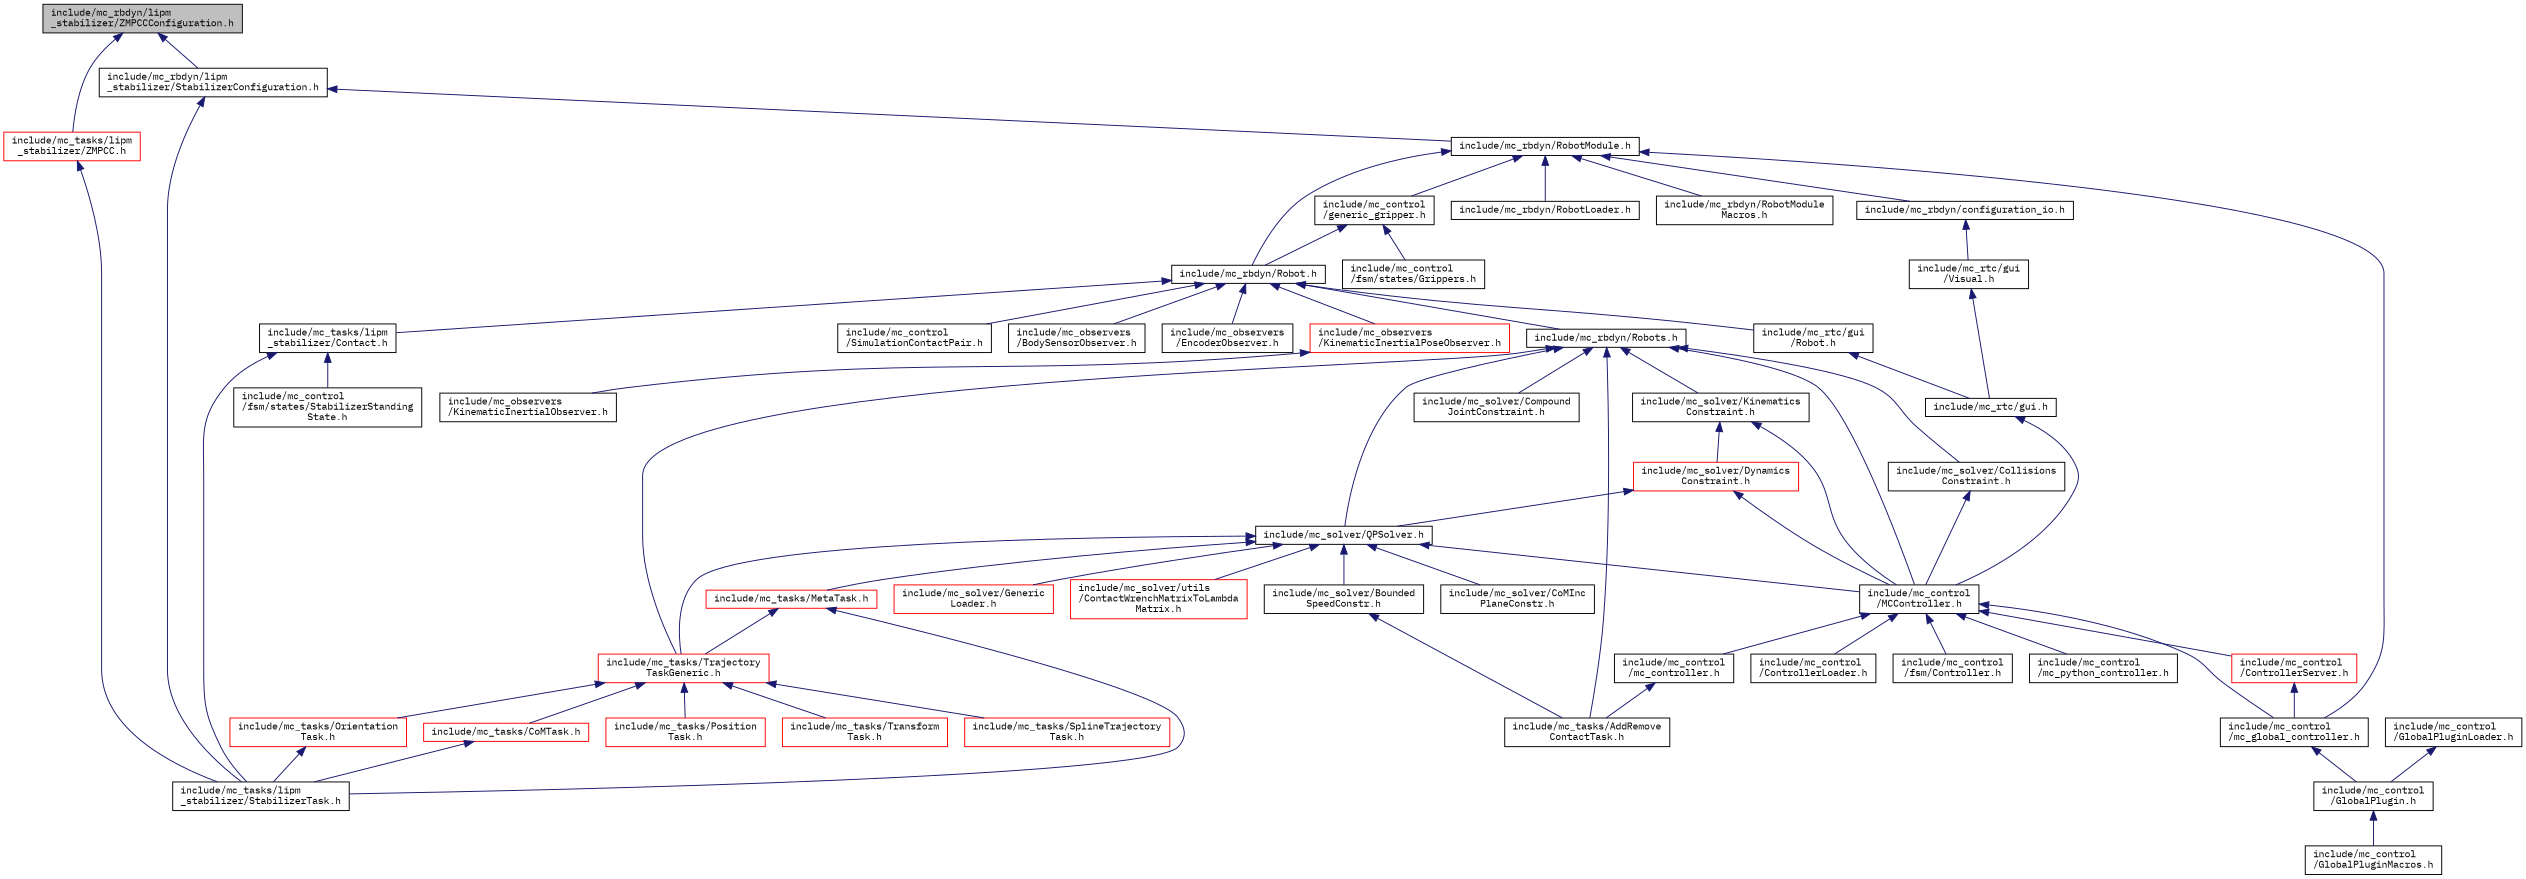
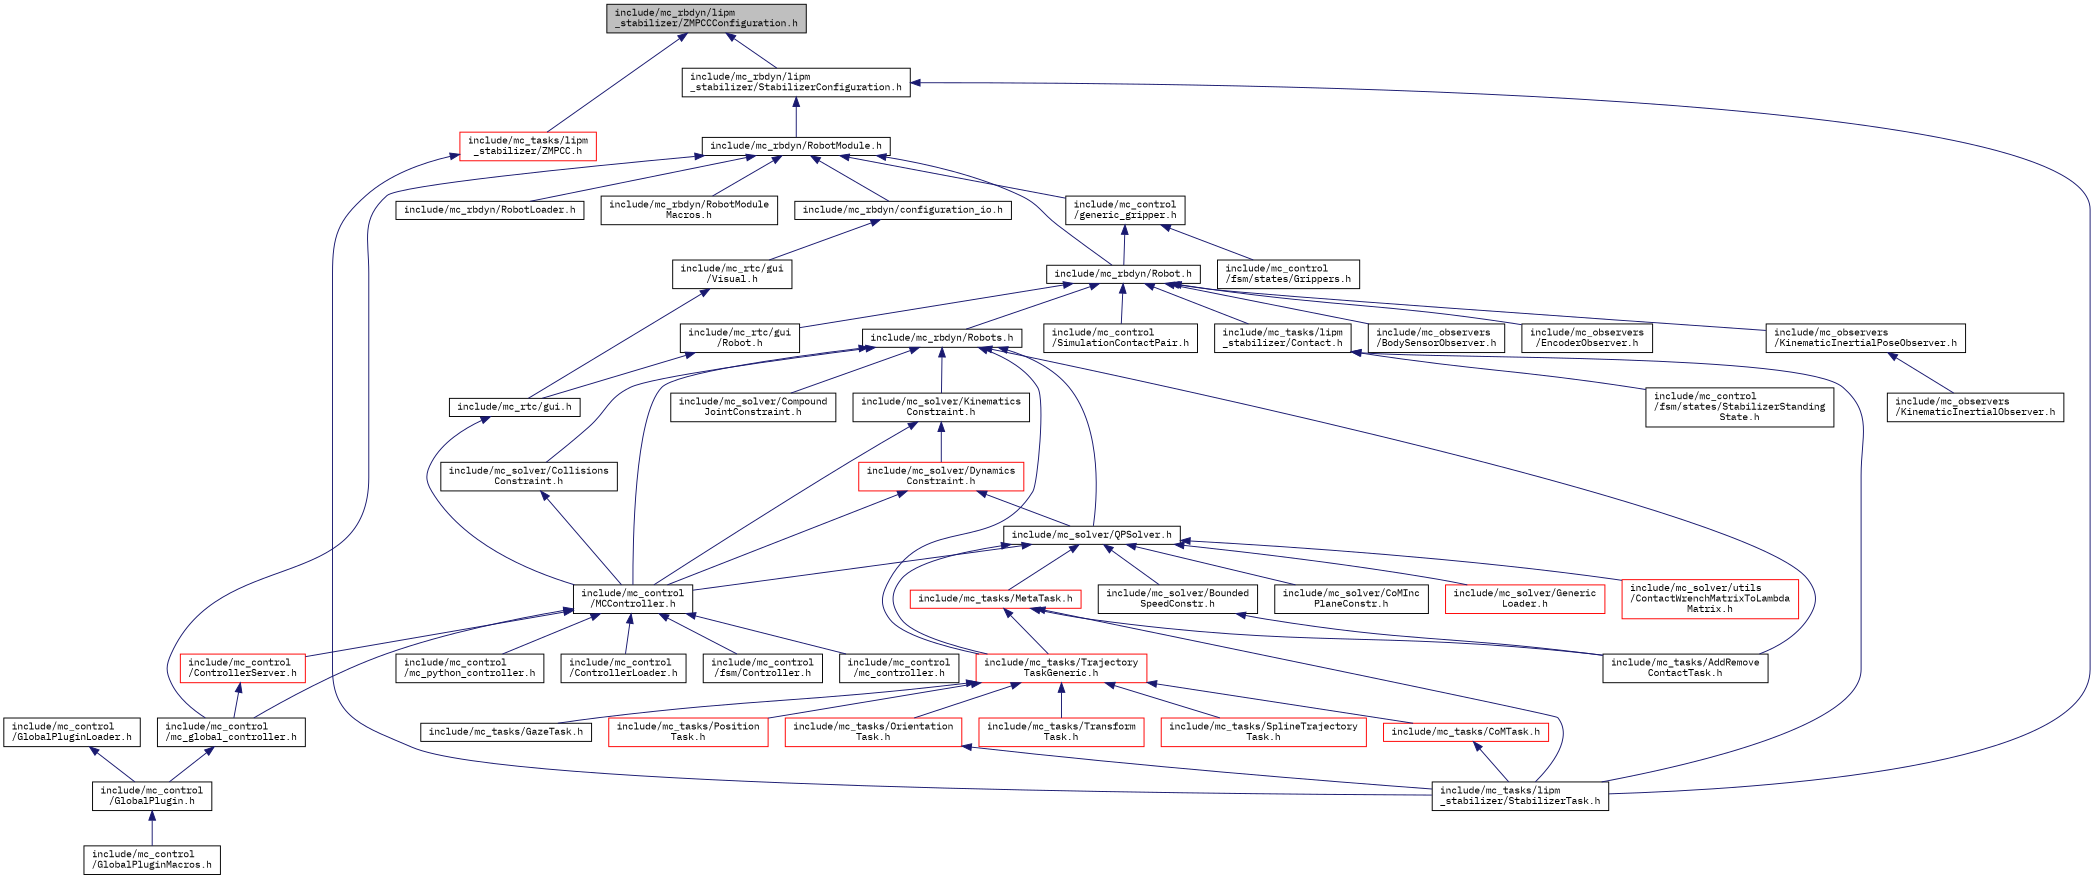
(1410, 338) -> (1866, 338)
(1627, 703) -> (1321, 638)
none -> (506, 732)
